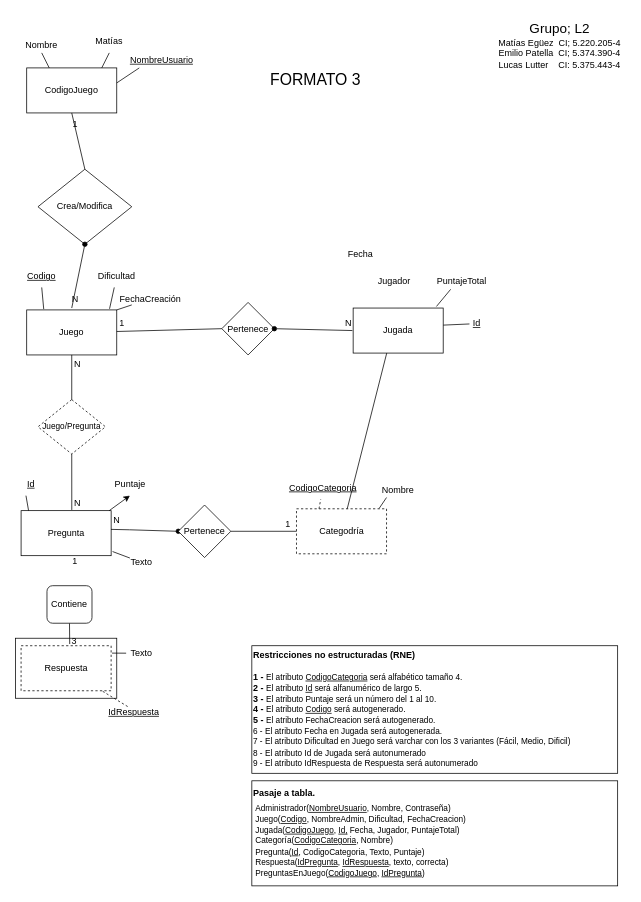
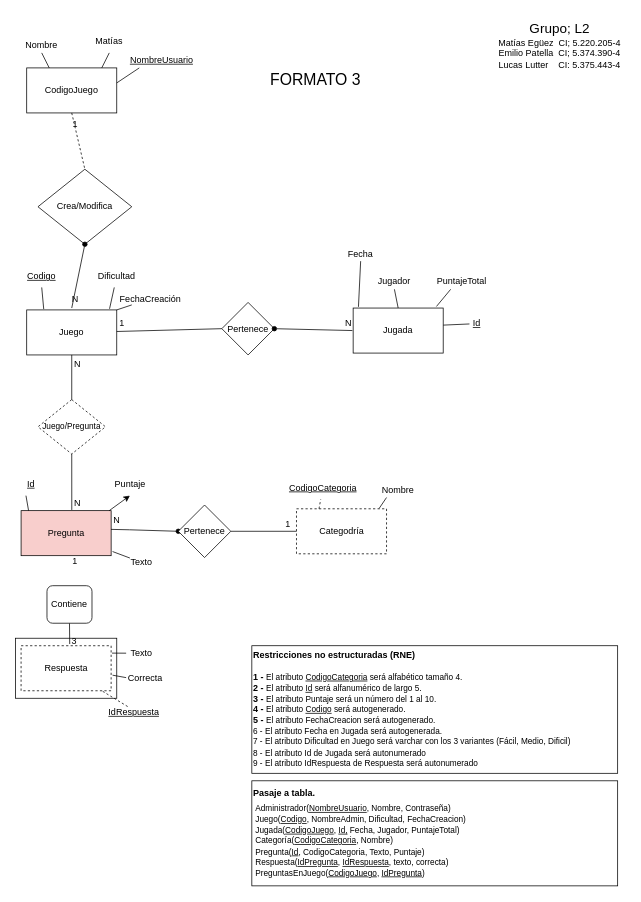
(78, 141) -> (78, 141)
none -> (359, 284)
(367, 430) -> (396, 299)
(66, 533) -> (66, 533)
none -> (119, 676)
none -> (145, 677)
